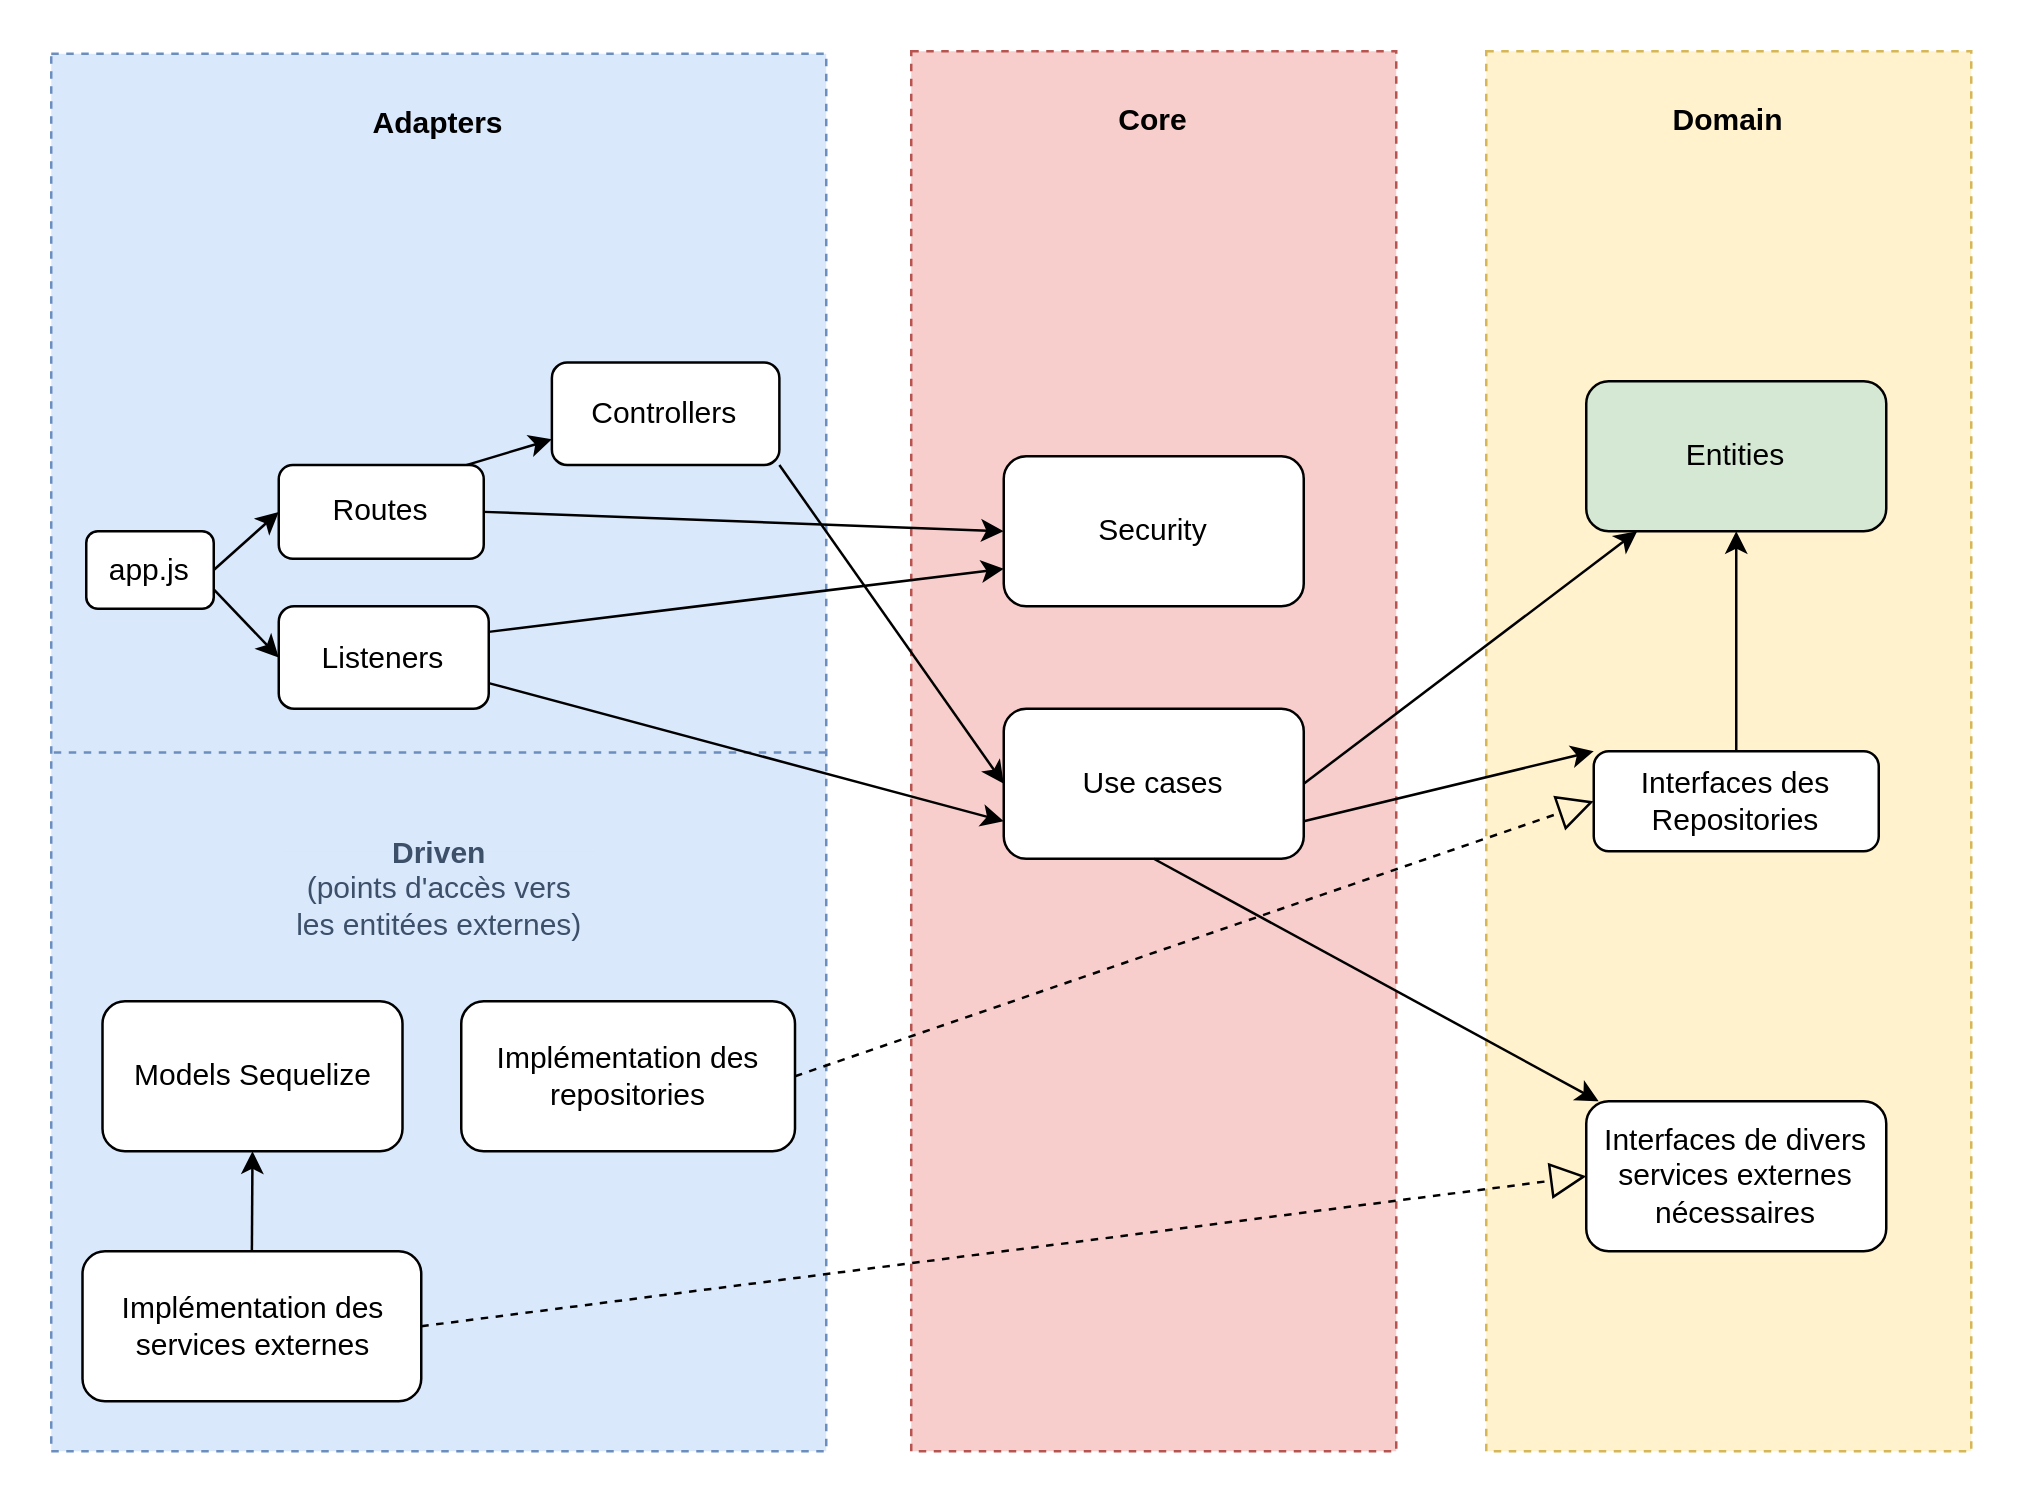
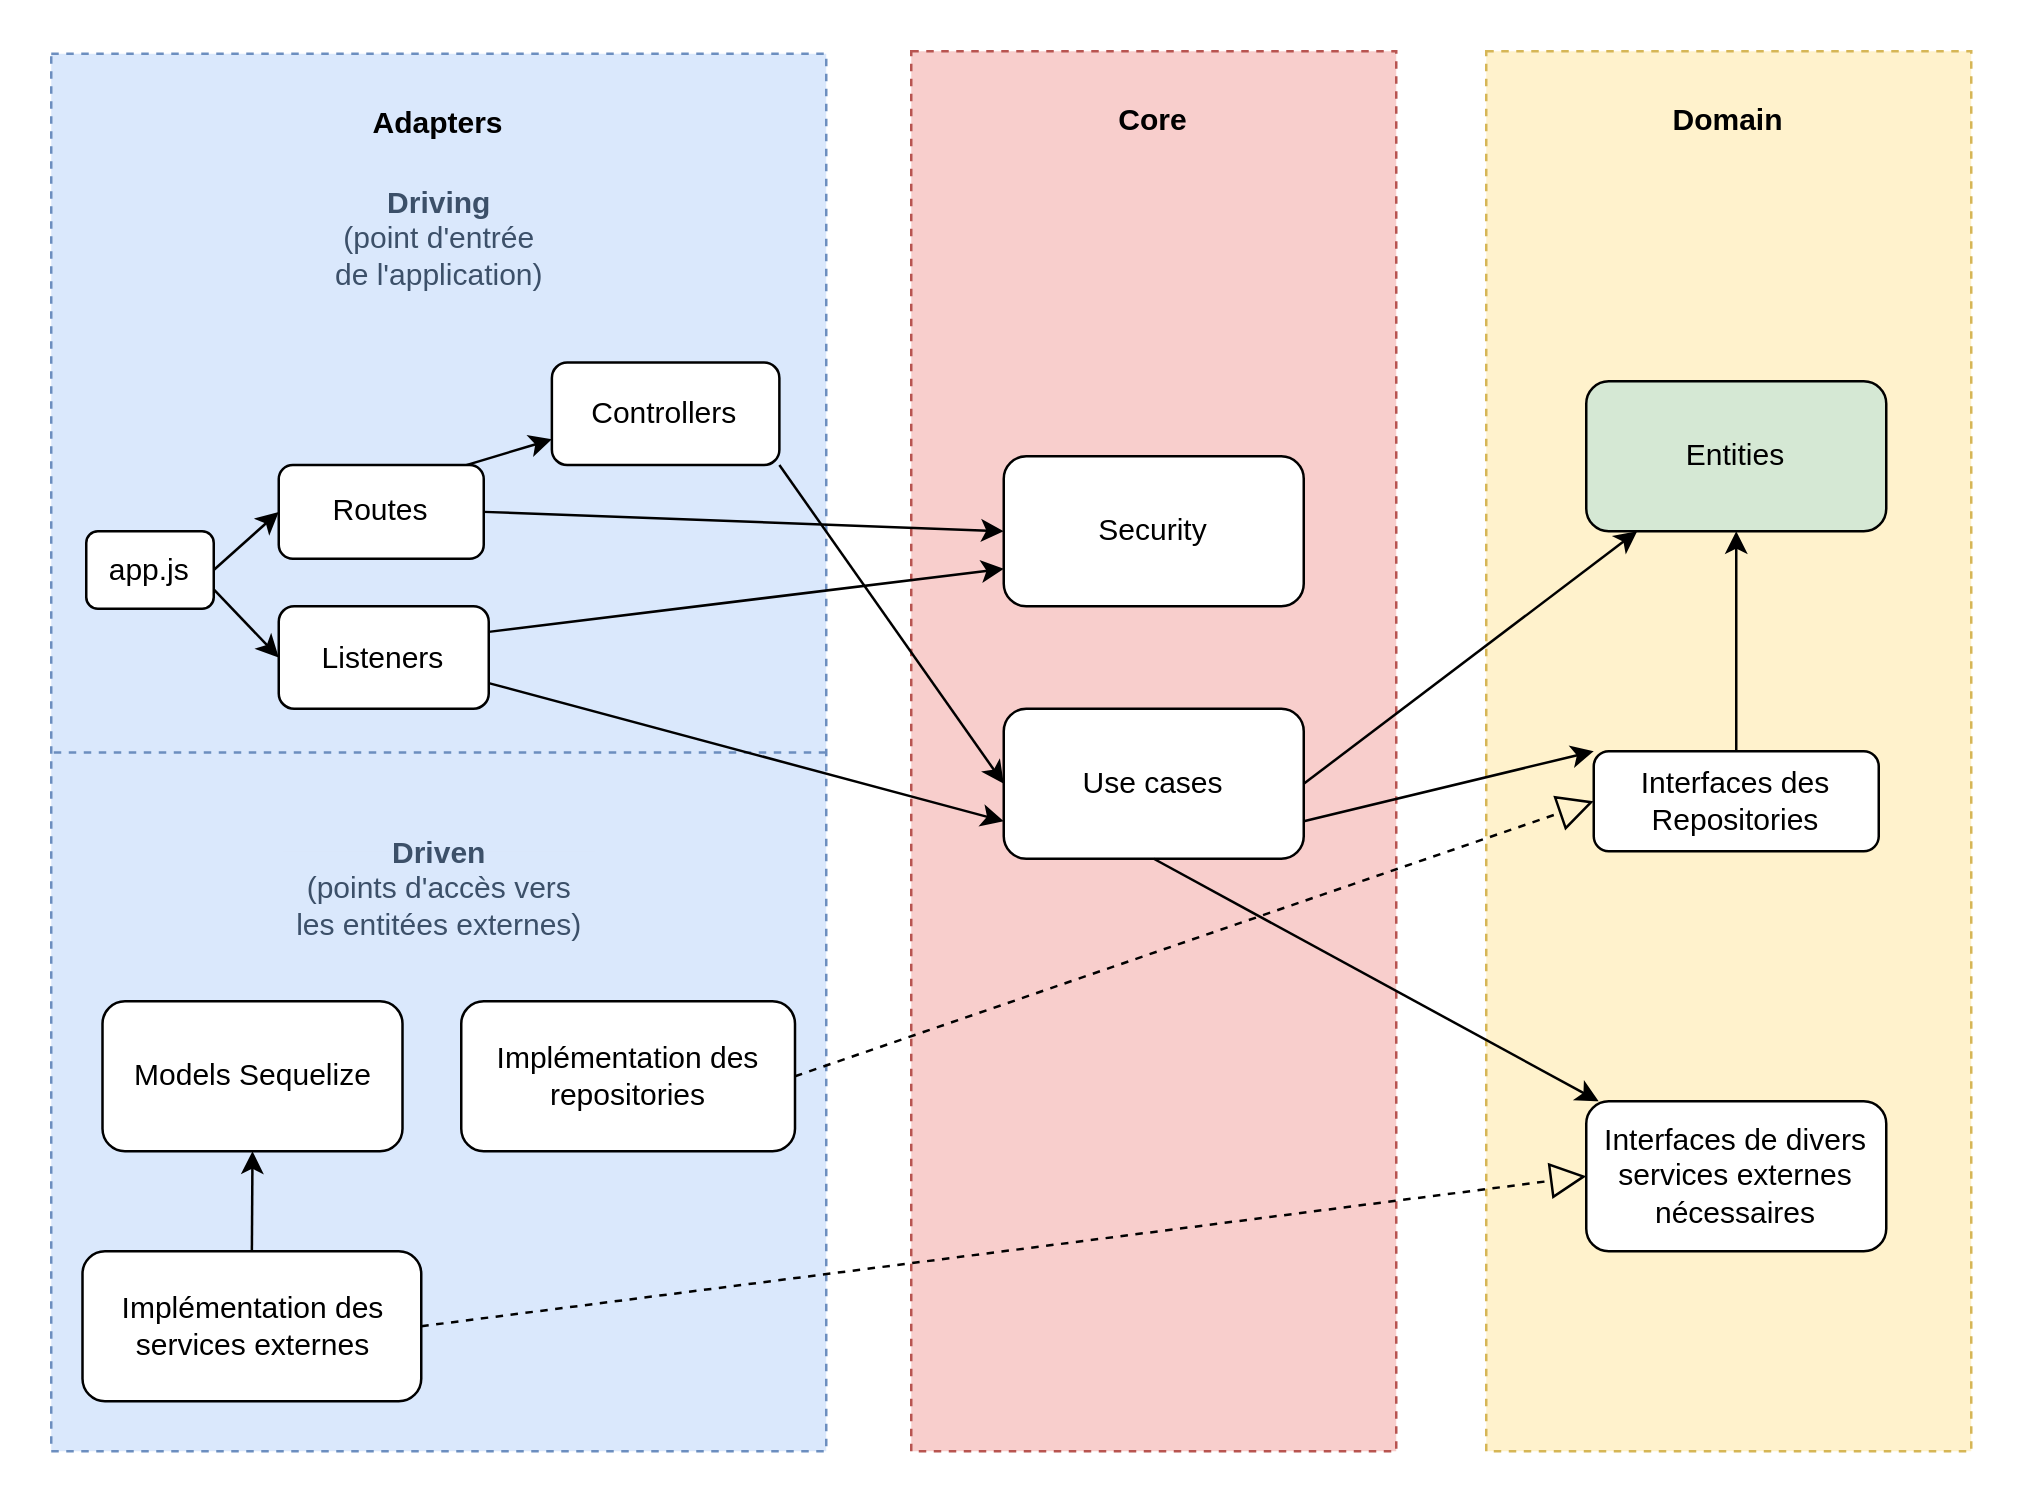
none -> (439, 239)
